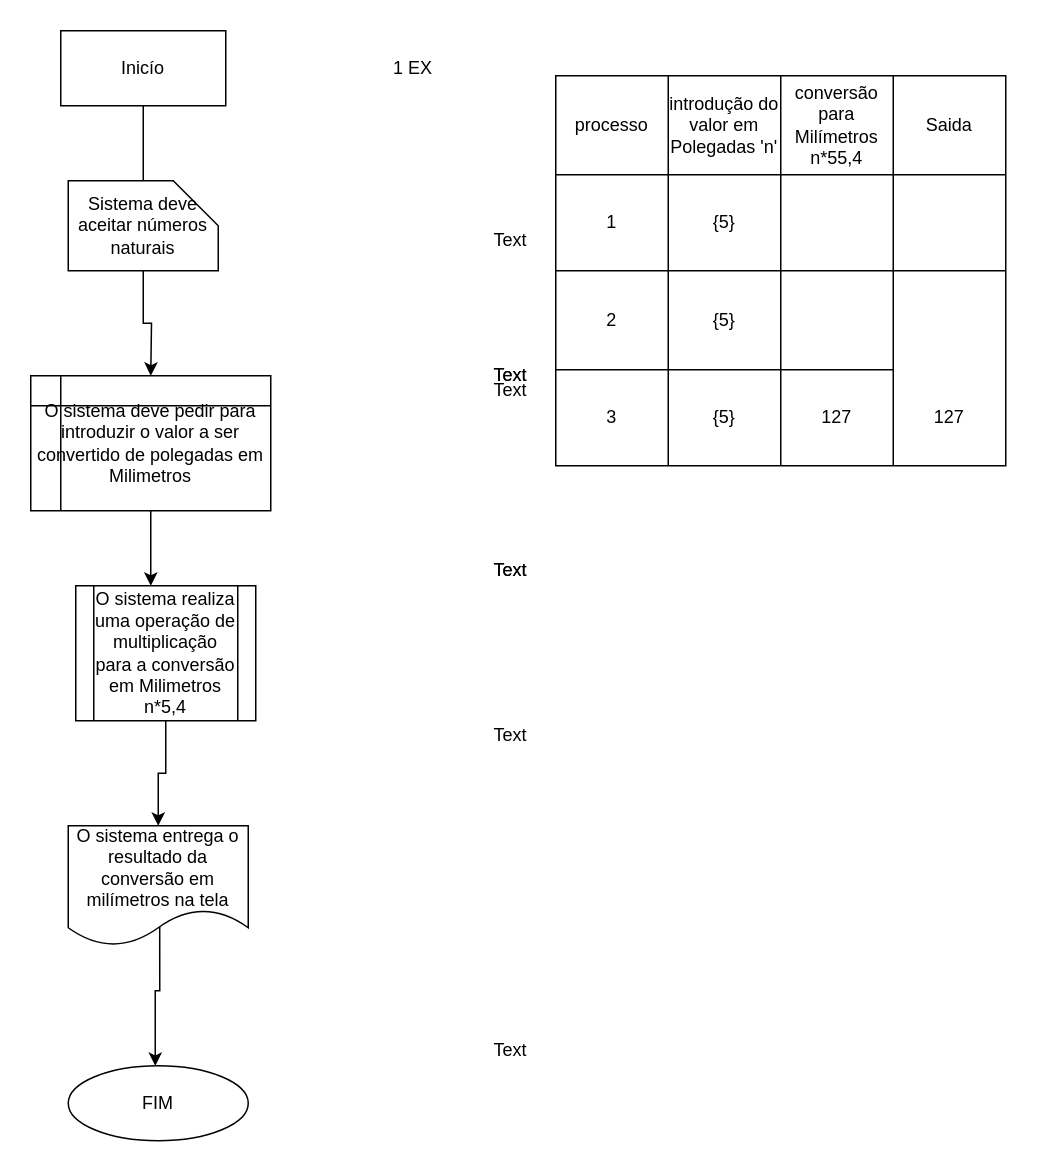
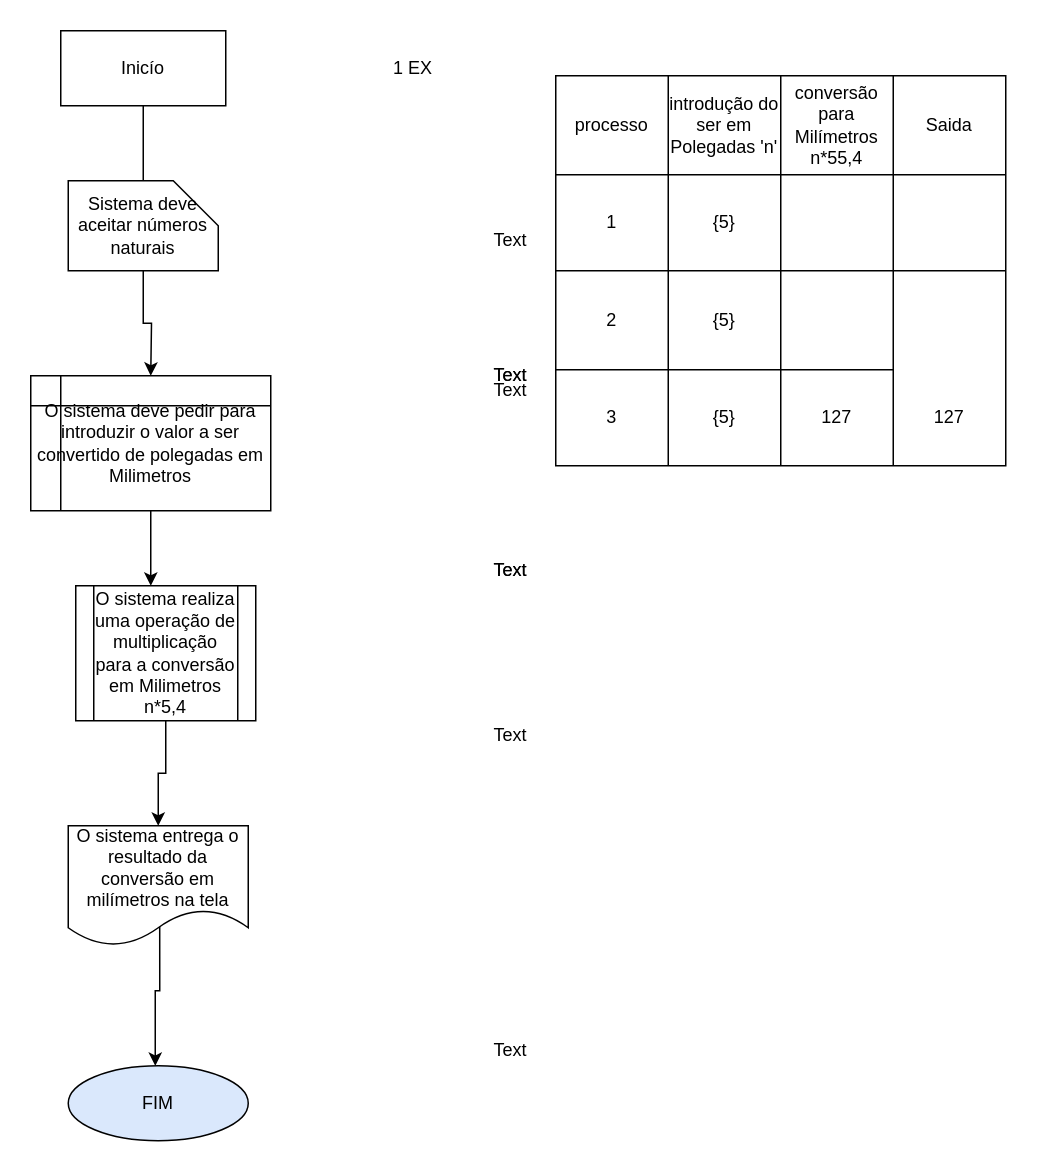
(725, 125) -> (725, 125)
(158, 1103) -> (158, 1103)
